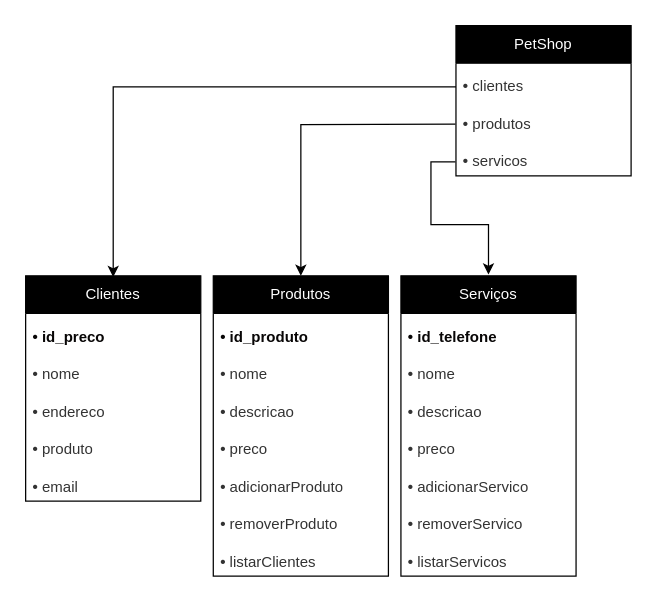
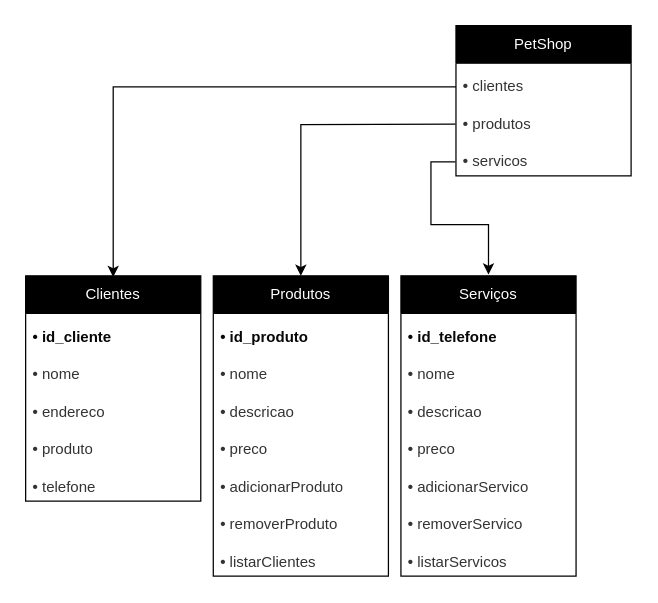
(71, 332) -> (76, 332)
(57, 482) -> (71, 482)
